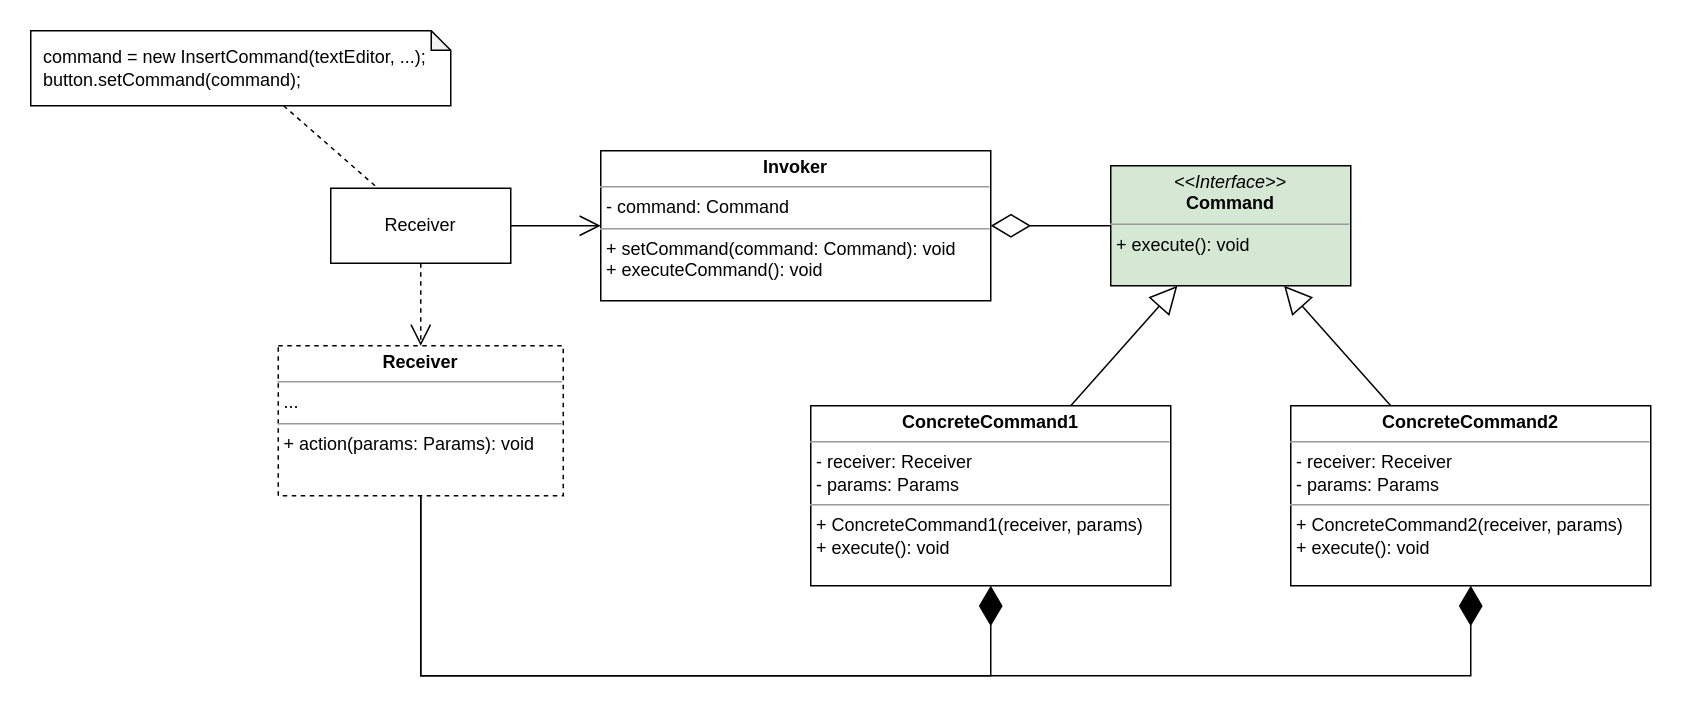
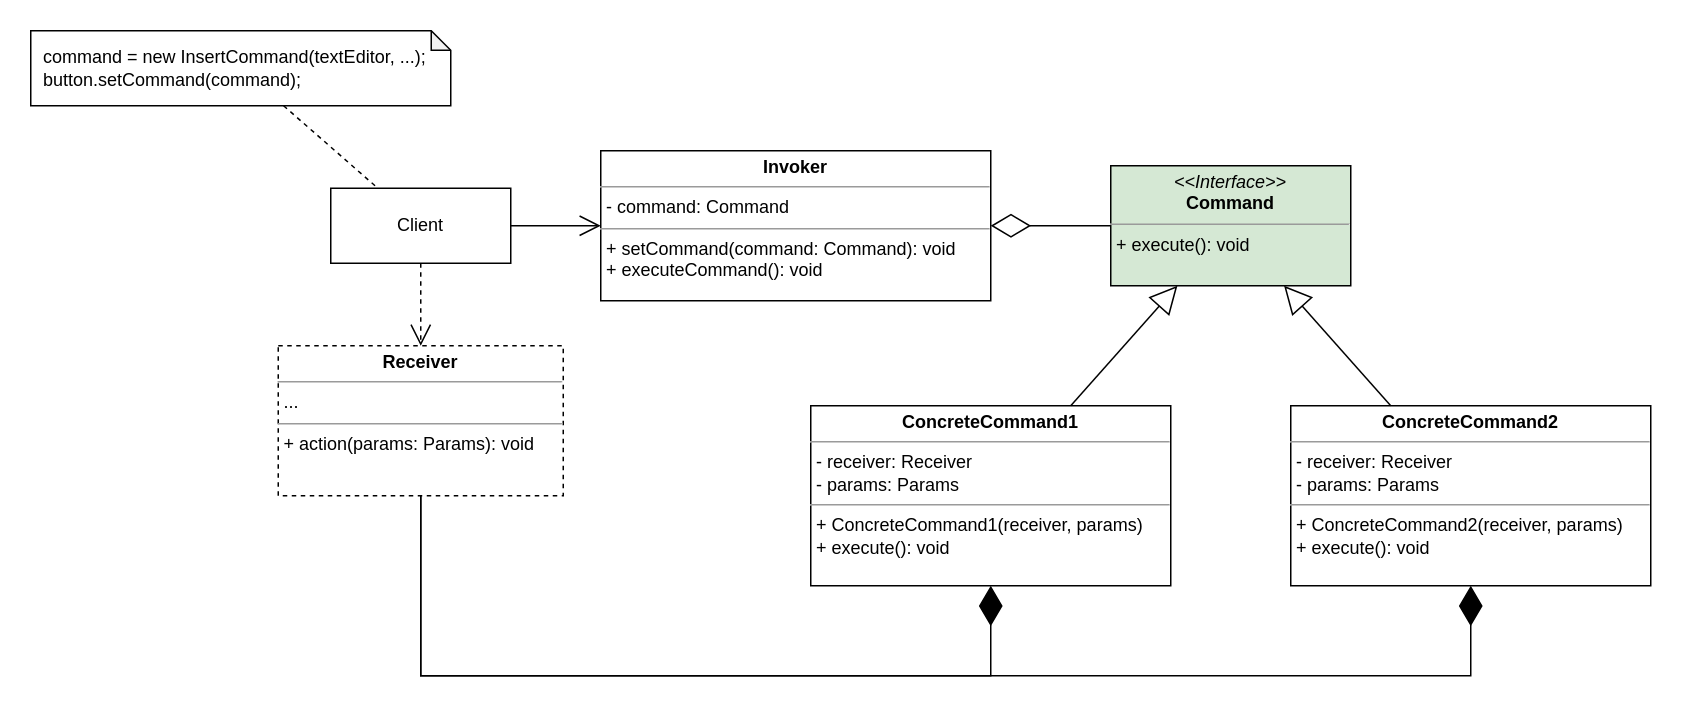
(421, 226) -> (421, 226)
